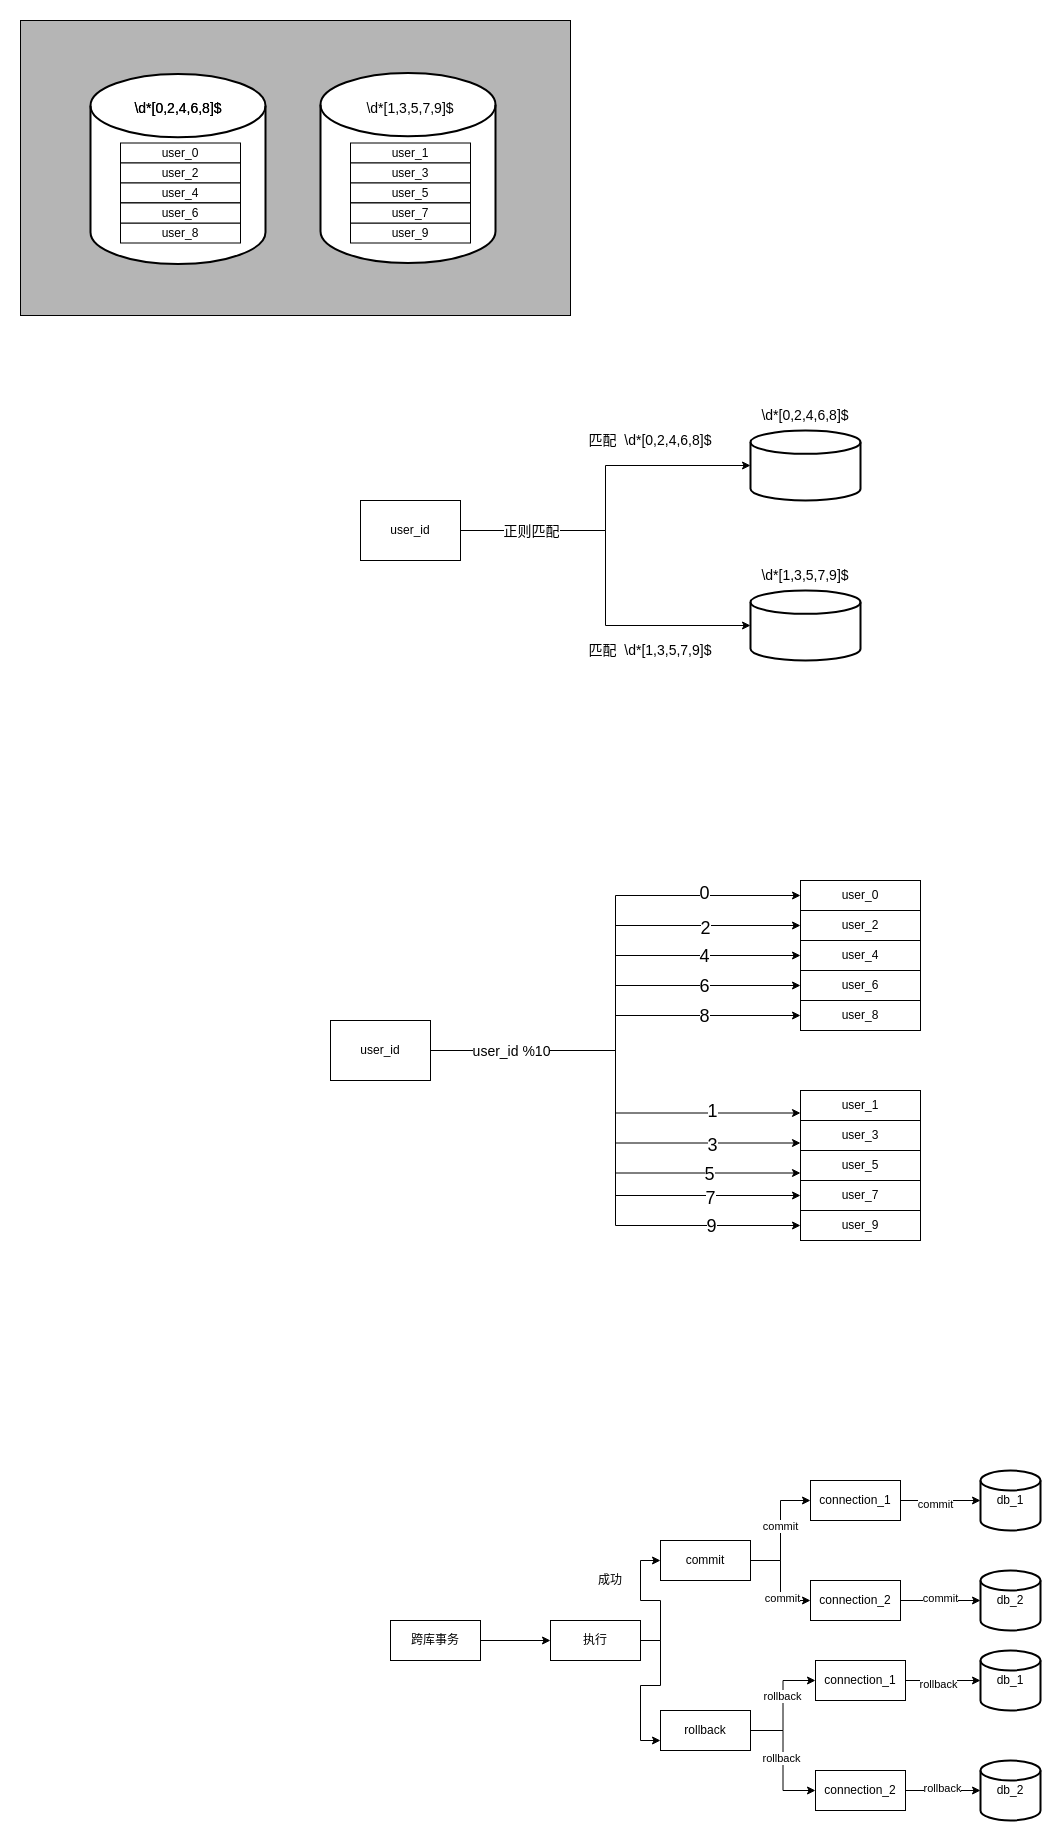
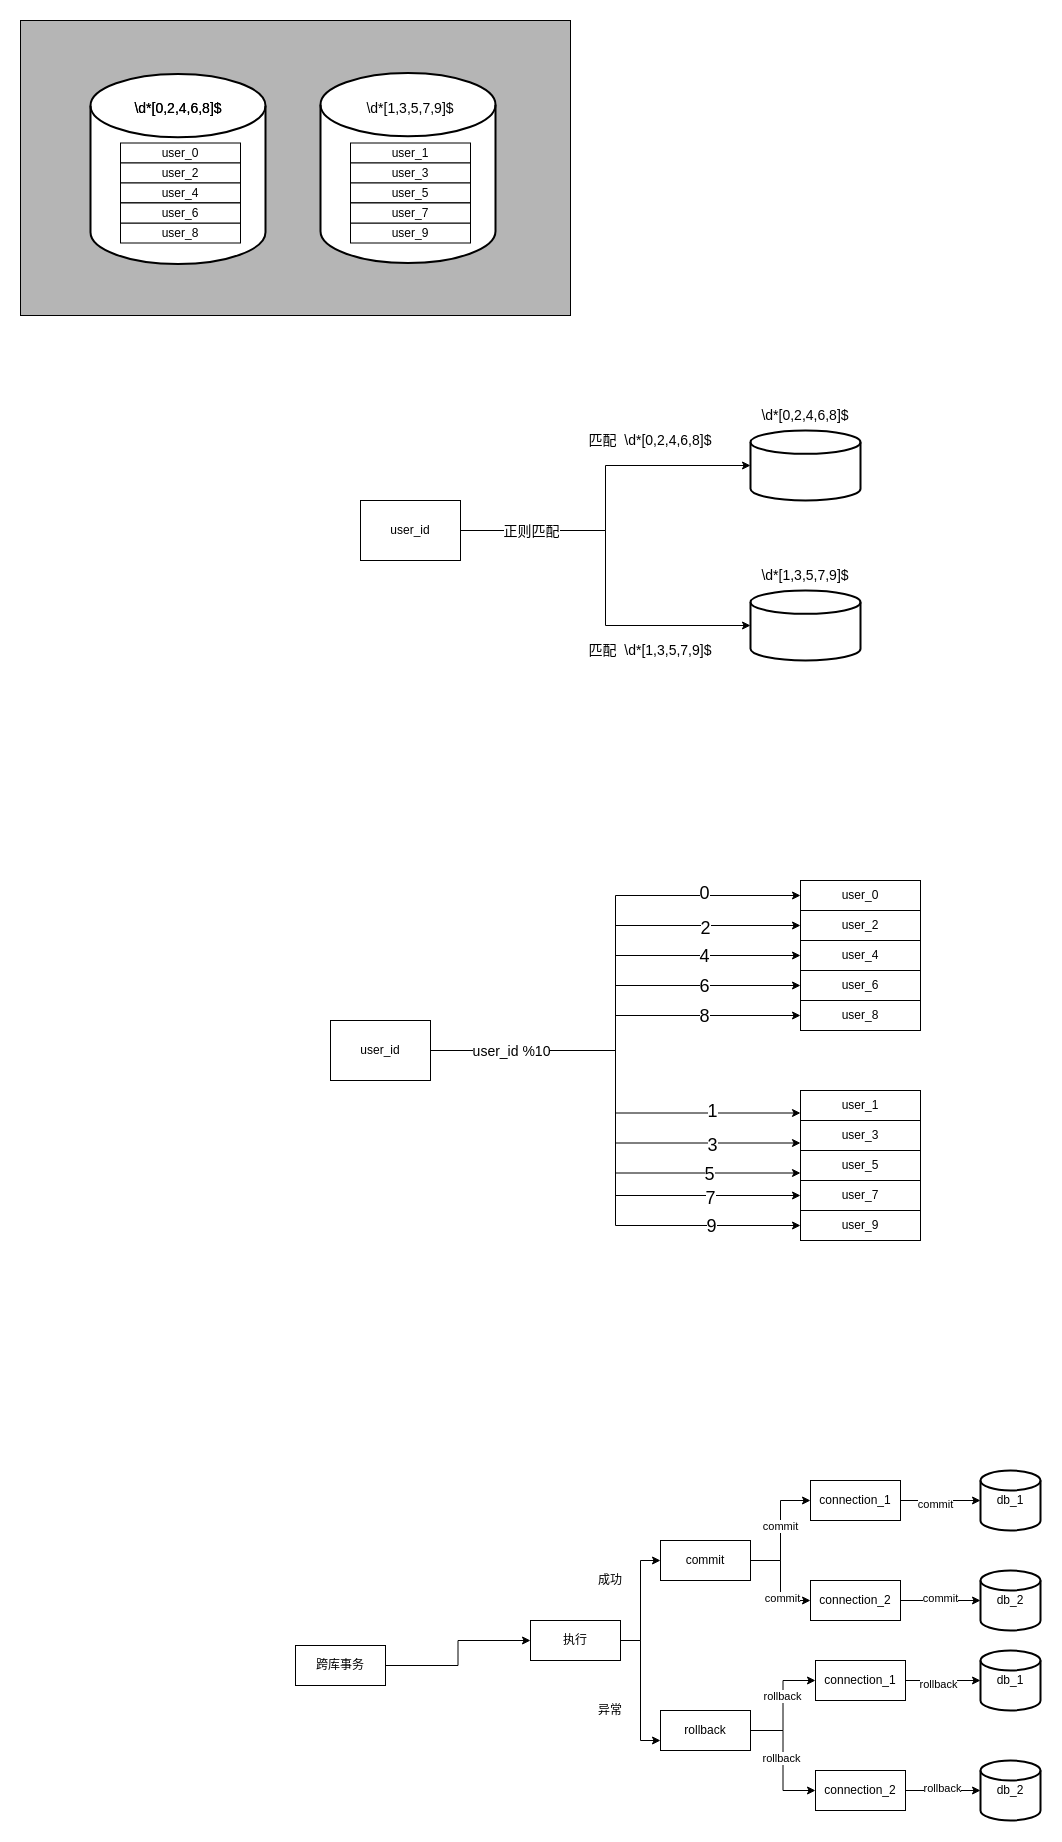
(436, 1641) -> (341, 1666)
(596, 1641) -> (576, 1641)
none -> (611, 1711)
